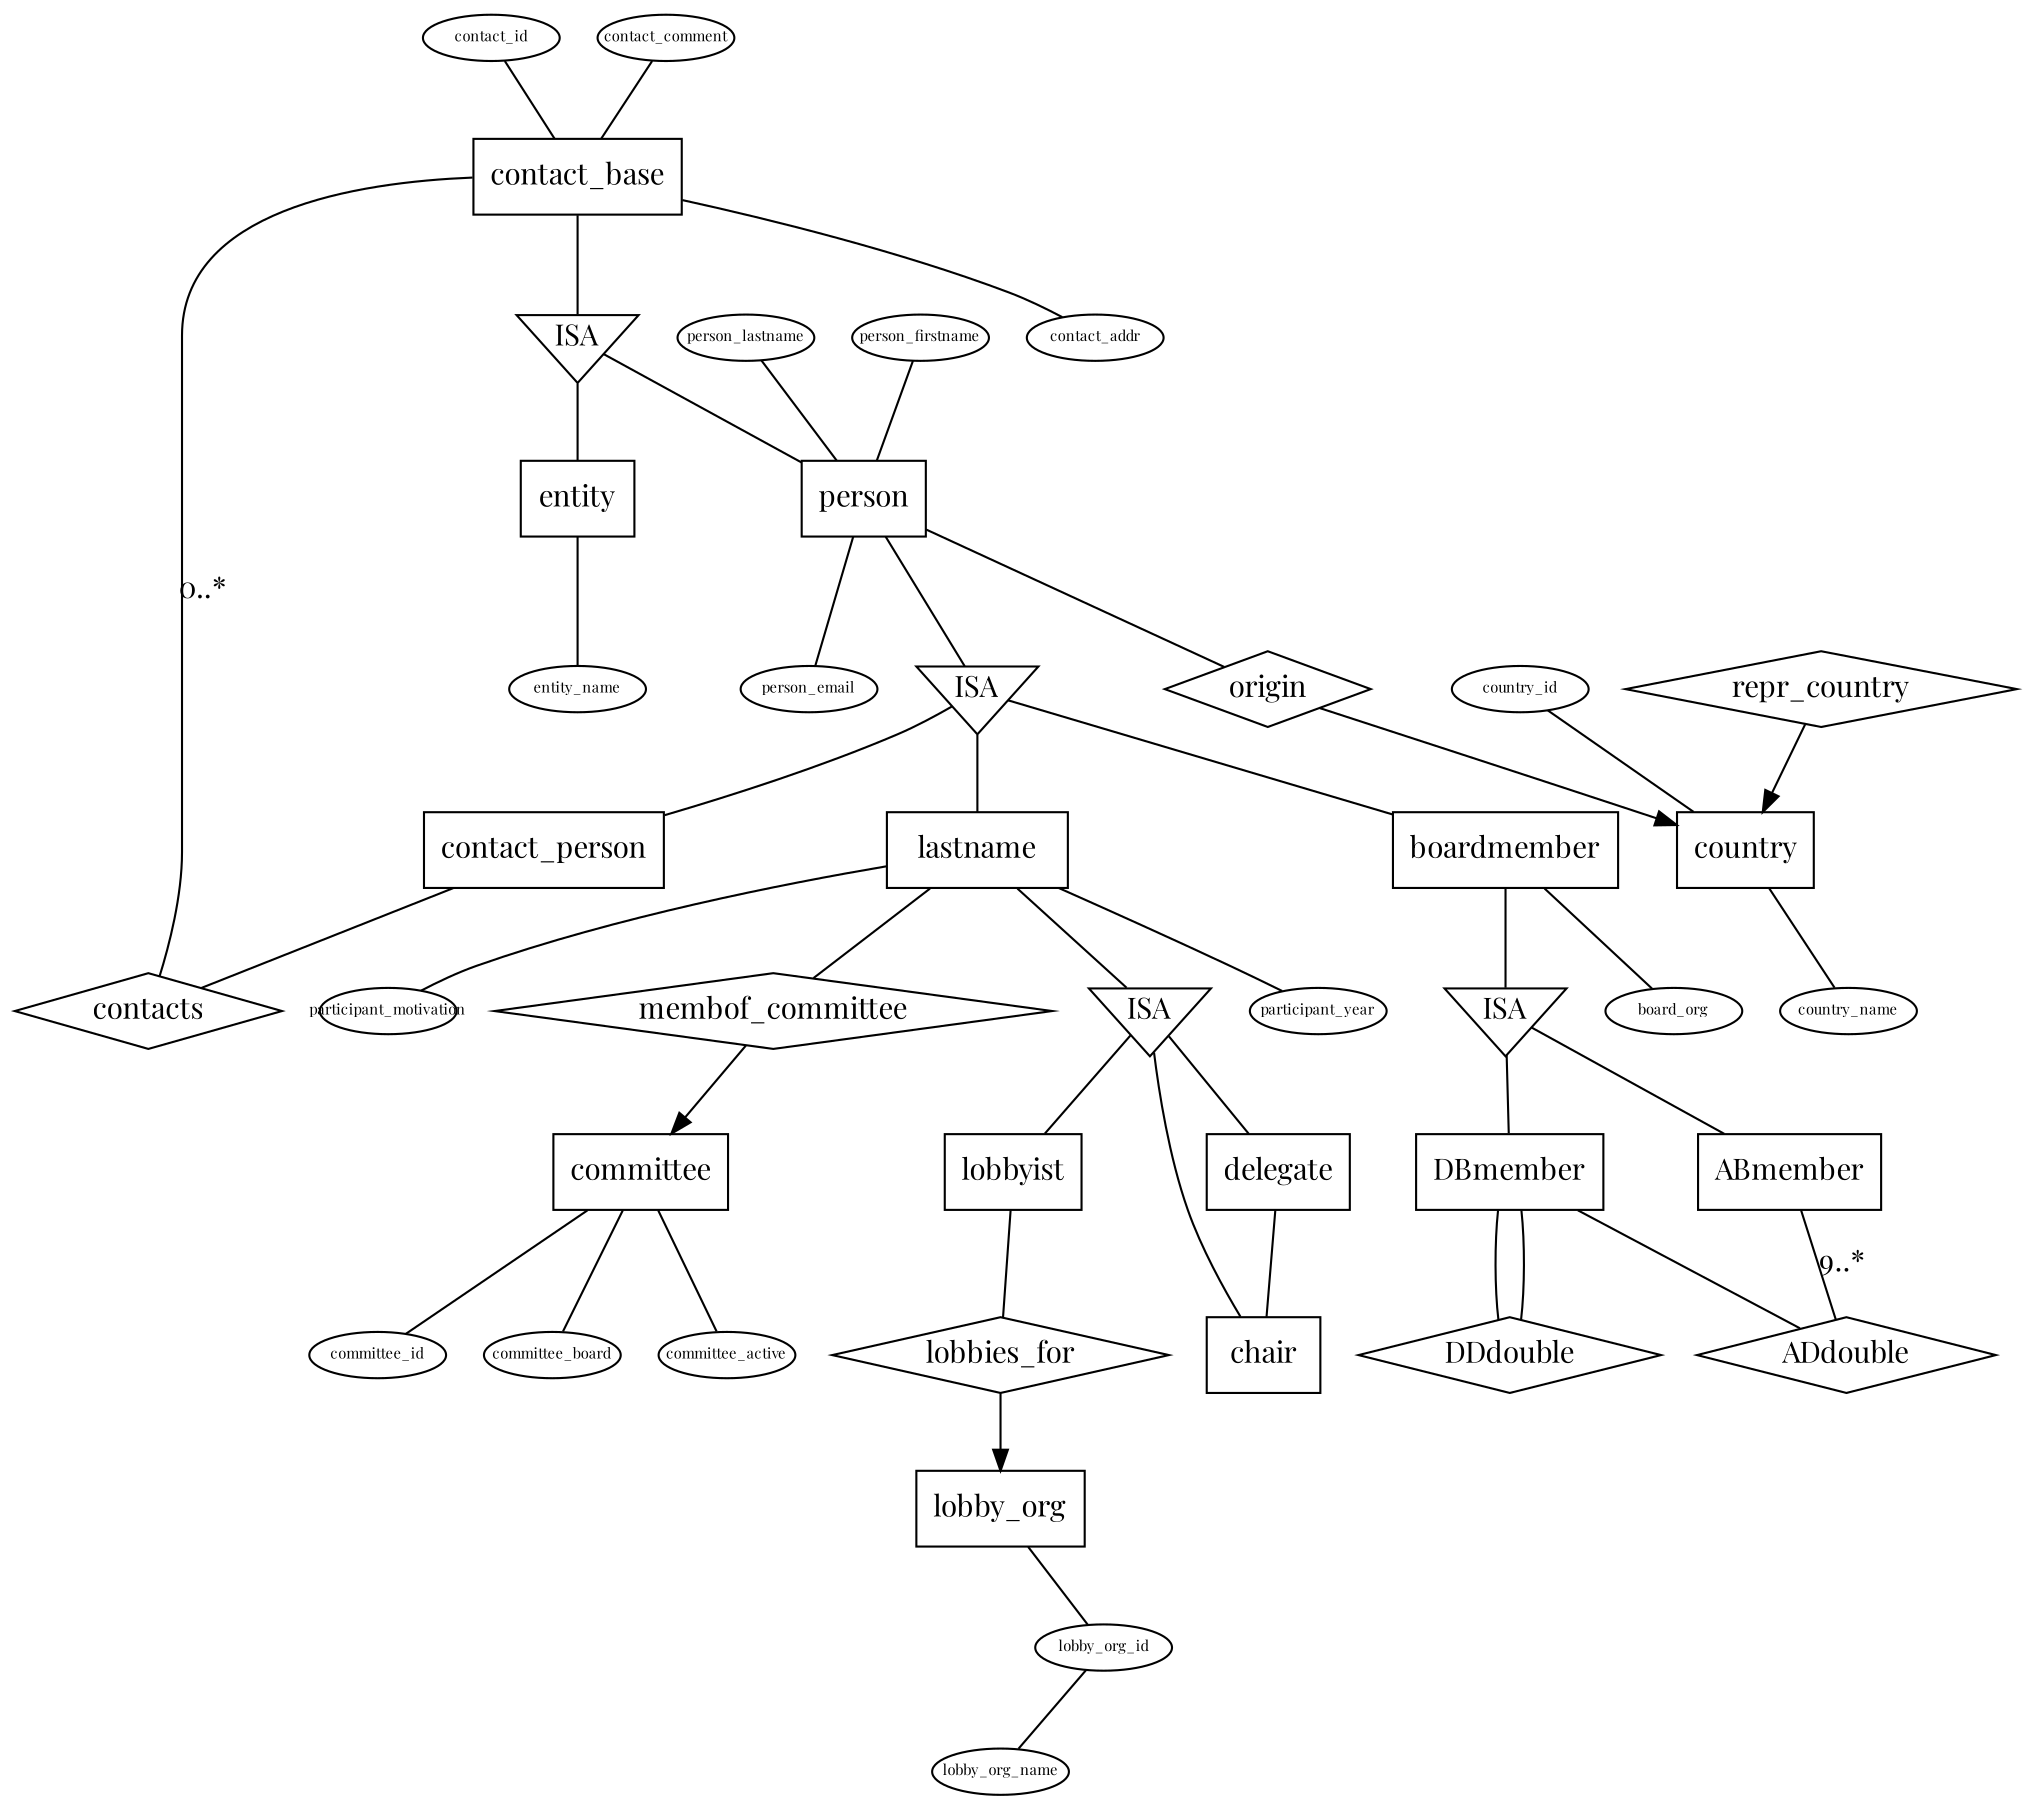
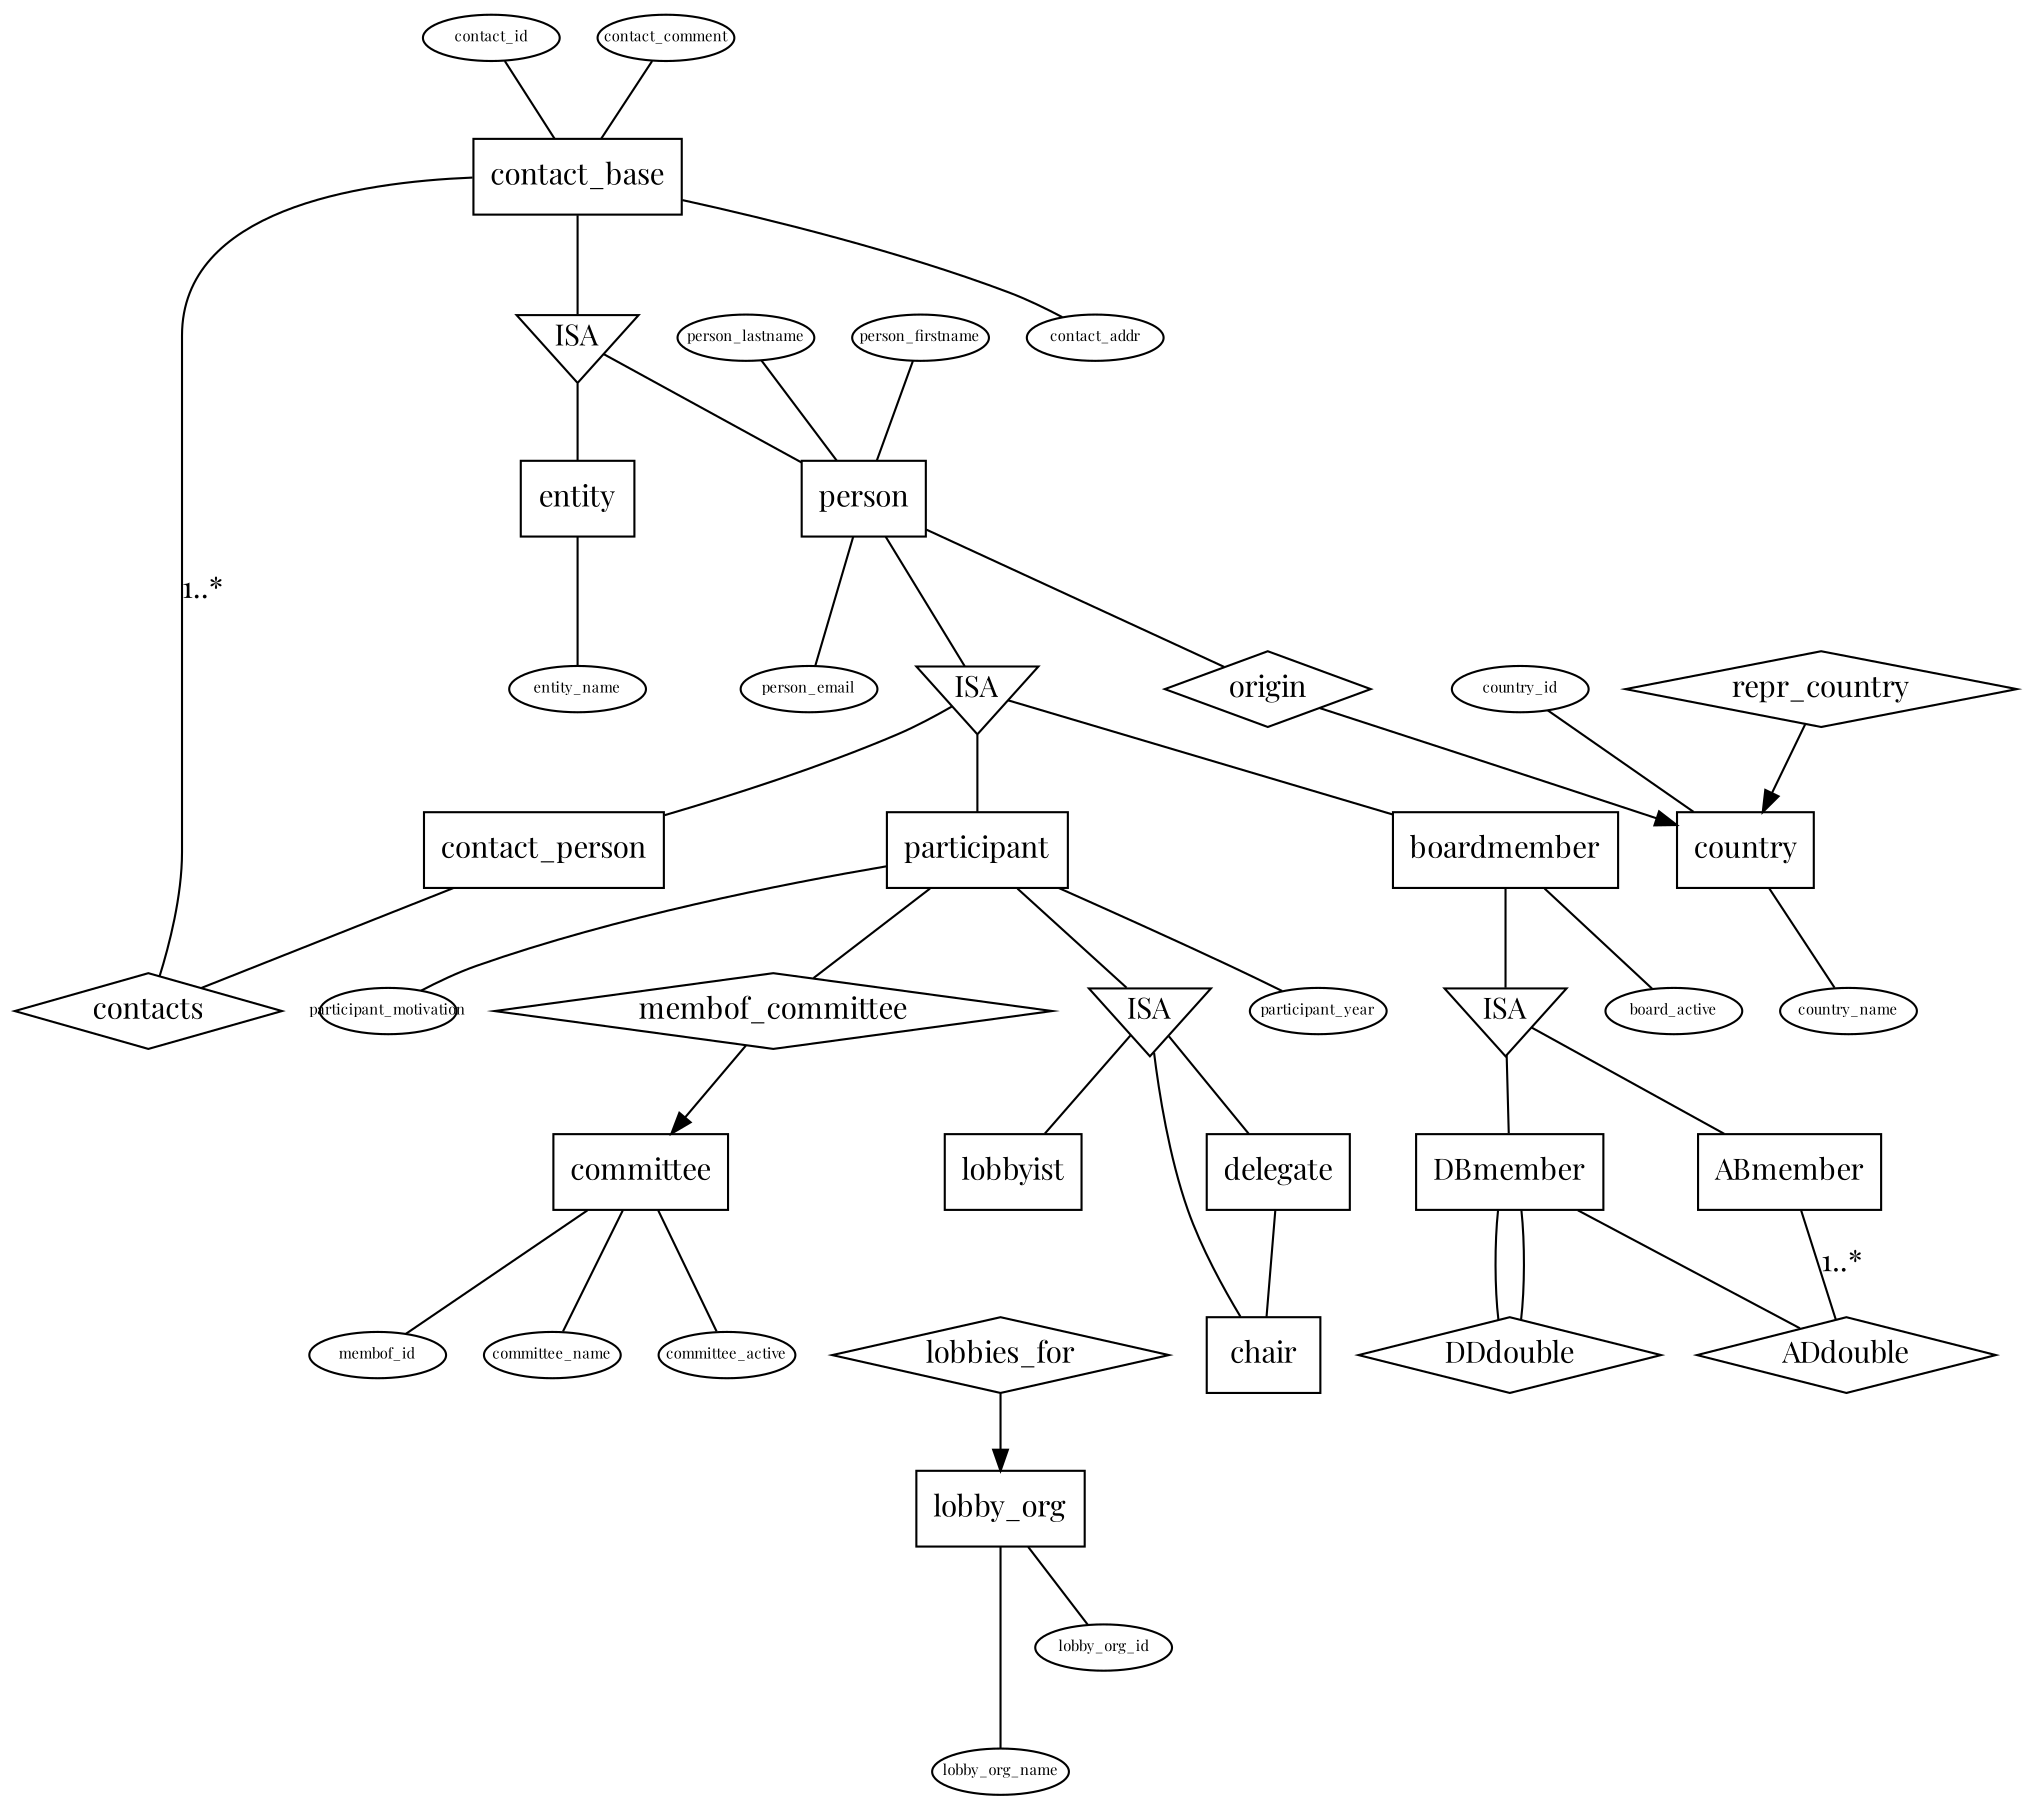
(203, 590) -> (203, 590)
(977, 850) -> (977, 850)
(1674, 1011) -> (1674, 1011)
(1007, 1264) -> none
(1842, 1264) -> (1842, 1264)
(378, 1355) -> (378, 1355)
(552, 1355) -> (552, 1355)
(1052, 1709) -> (1001, 1648)
